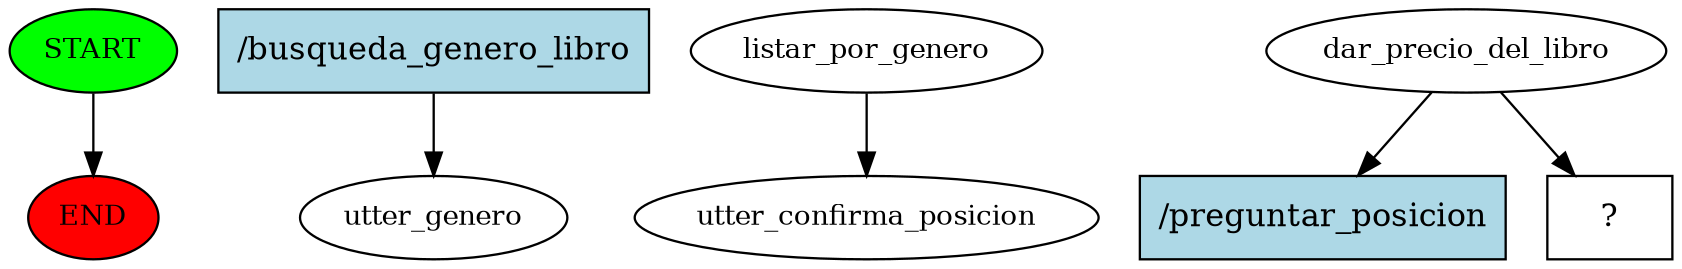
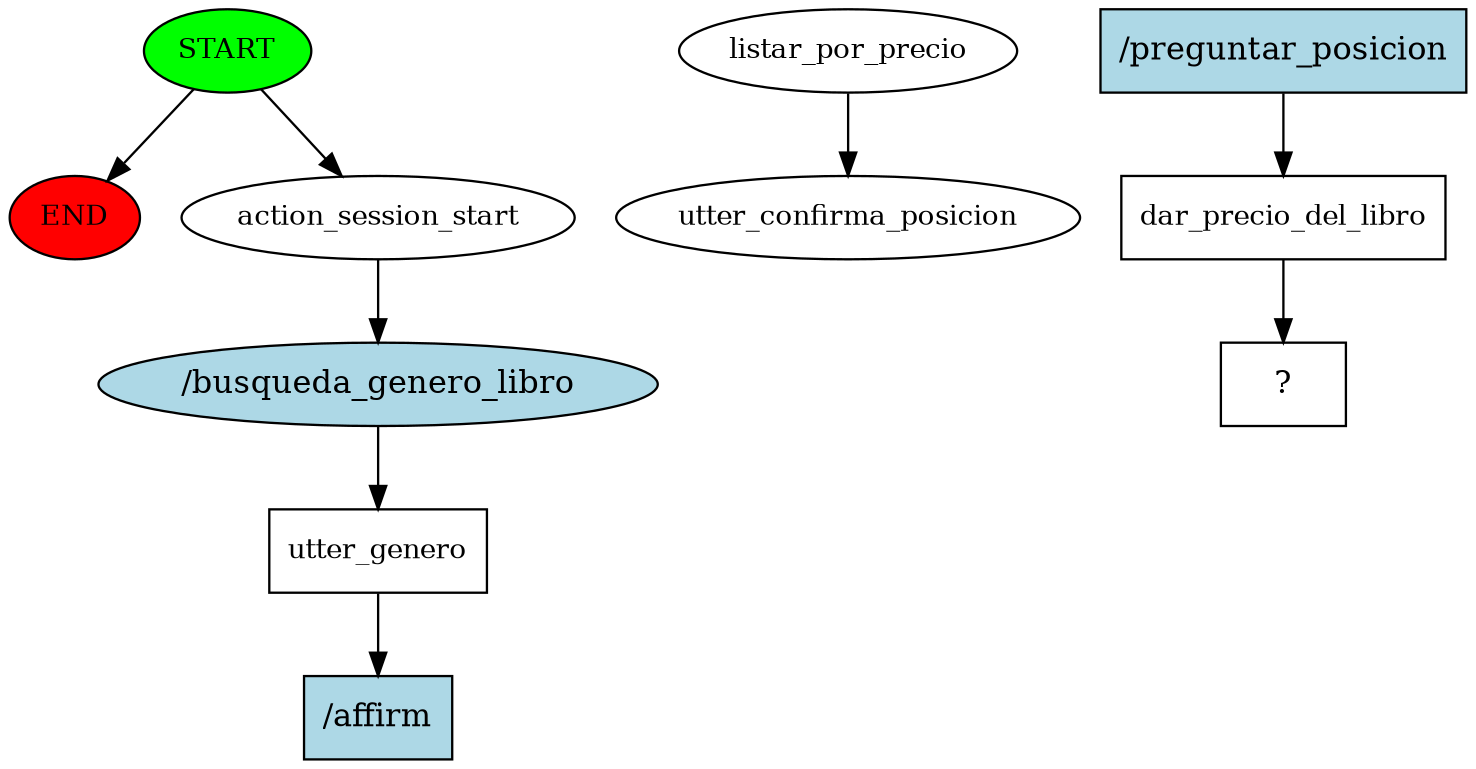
(434, 51) -> (378, 384)
(867, 51) -> (848, 51)
(1466, 51) -> (1283, 218)
(1403, 125) -> (1283, 123)
none -> (378, 218)
(434, 218) -> (378, 551)
none -> (378, 718)
